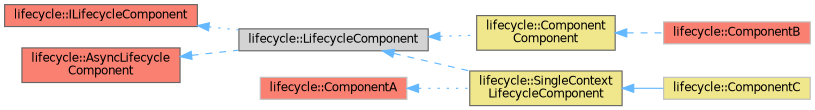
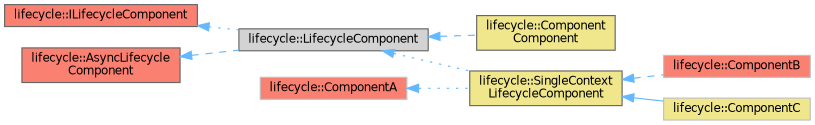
(645, 33) -> (649, 76)
(458, 36) -> (458, 36)
(432, 62) -> (432, 62)
